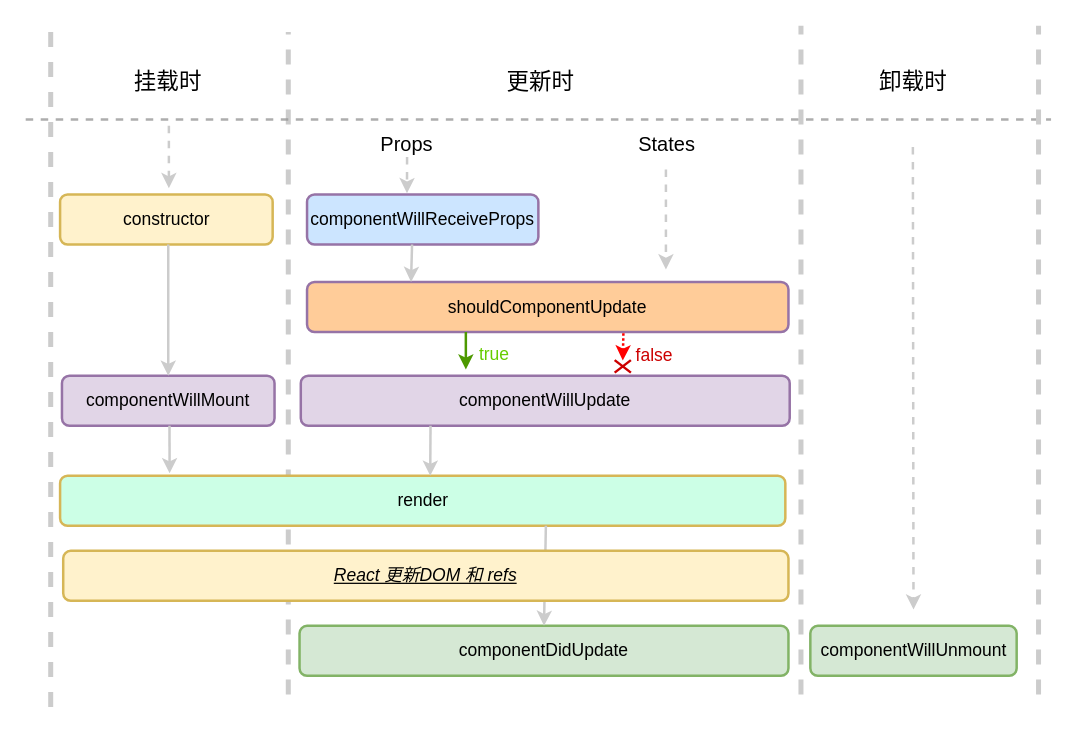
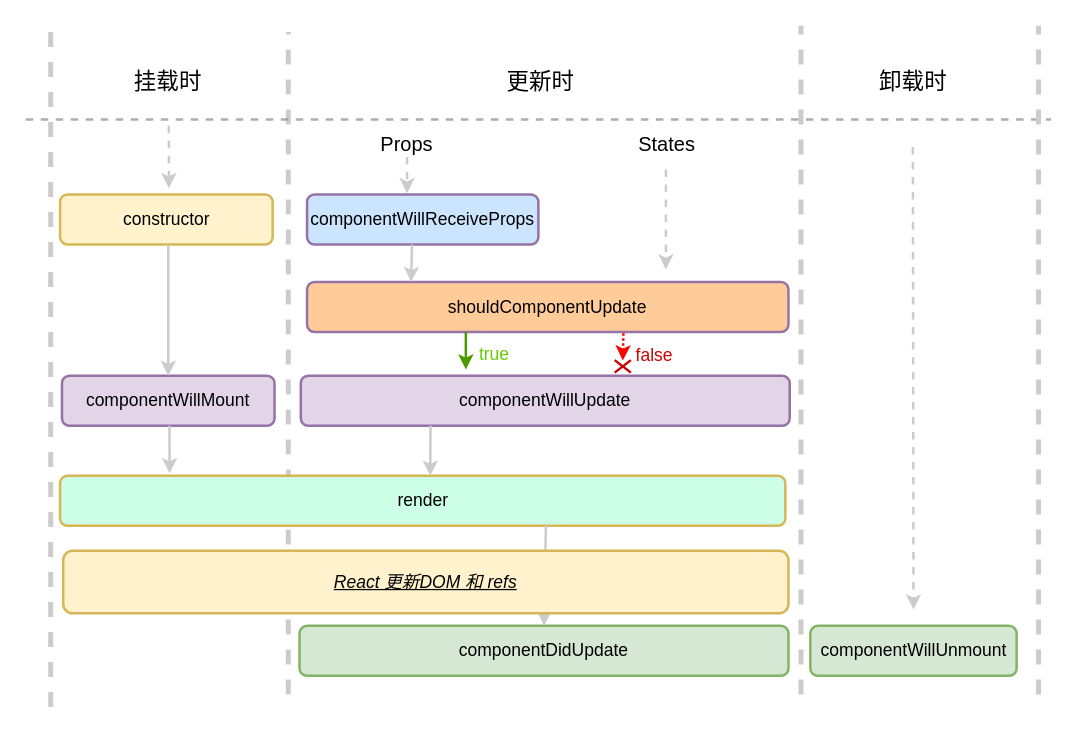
(426, 576) -> (426, 582)
